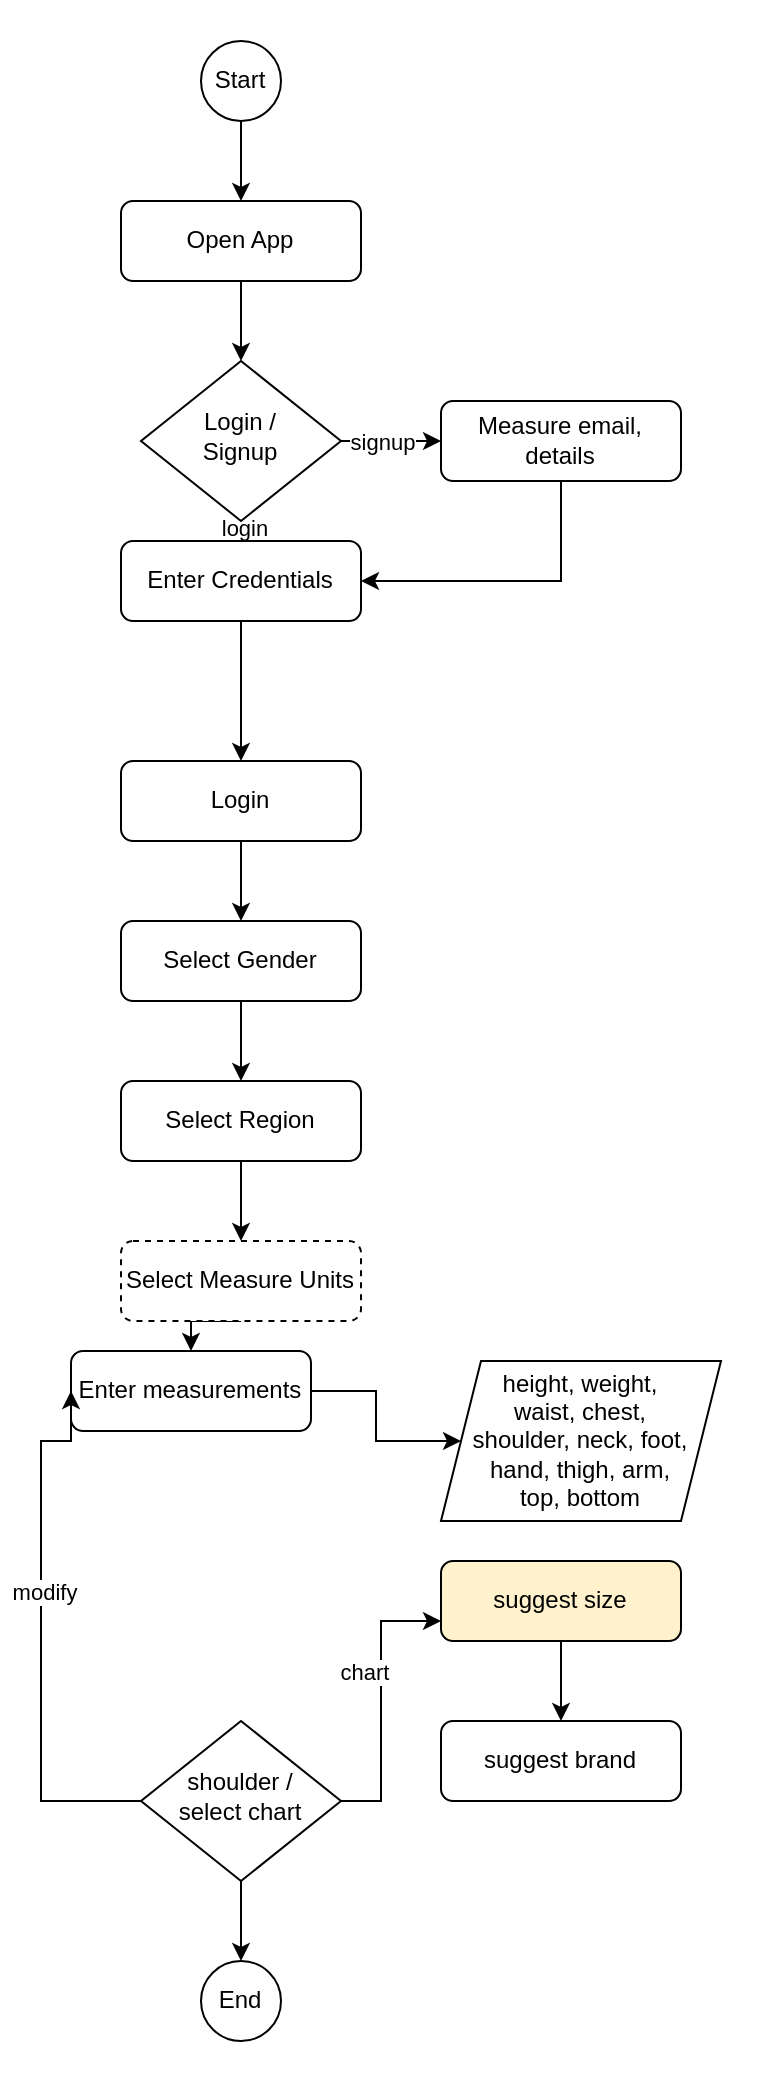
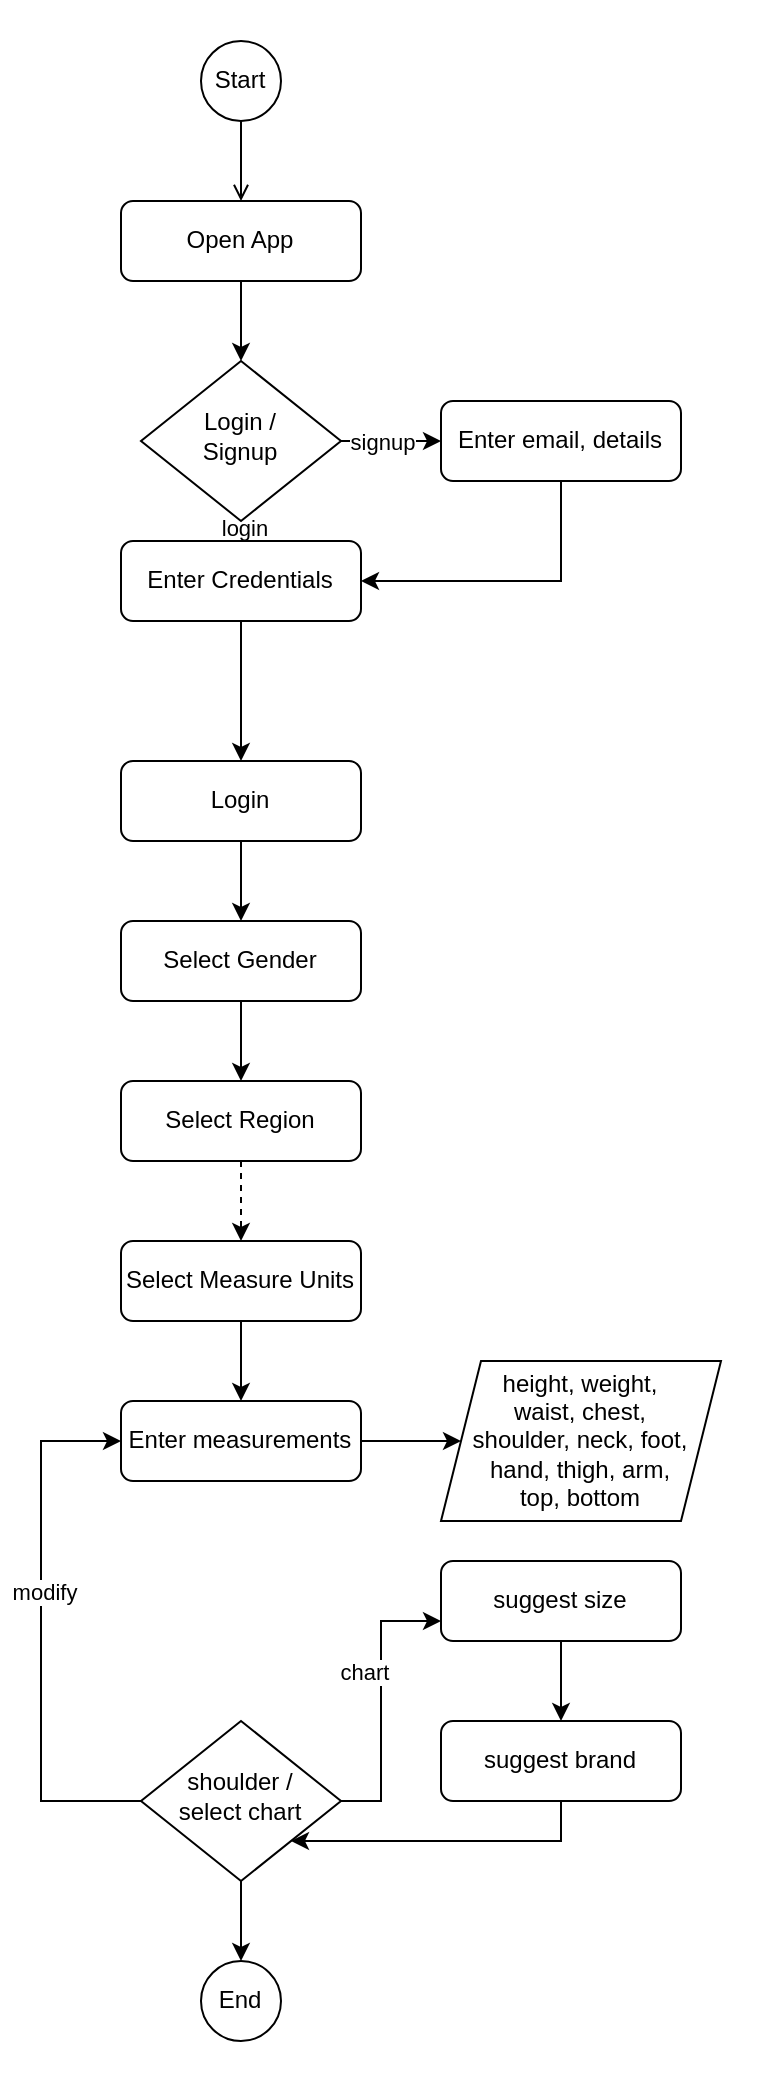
(241, 186) -> (241, 188)
(561, 441) -> (561, 441)
(241, 1193) -> (241, 1193)
(241, 1281) -> (241, 1281)
(191, 1391) -> (241, 1441)
(561, 1601) -> (561, 1601)
none -> (453, 1841)
